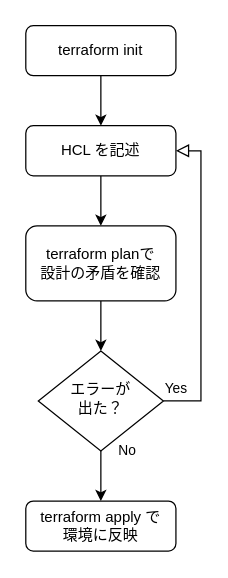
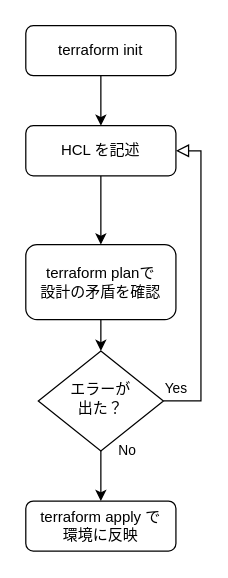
(101, 263) -> (101, 282)
